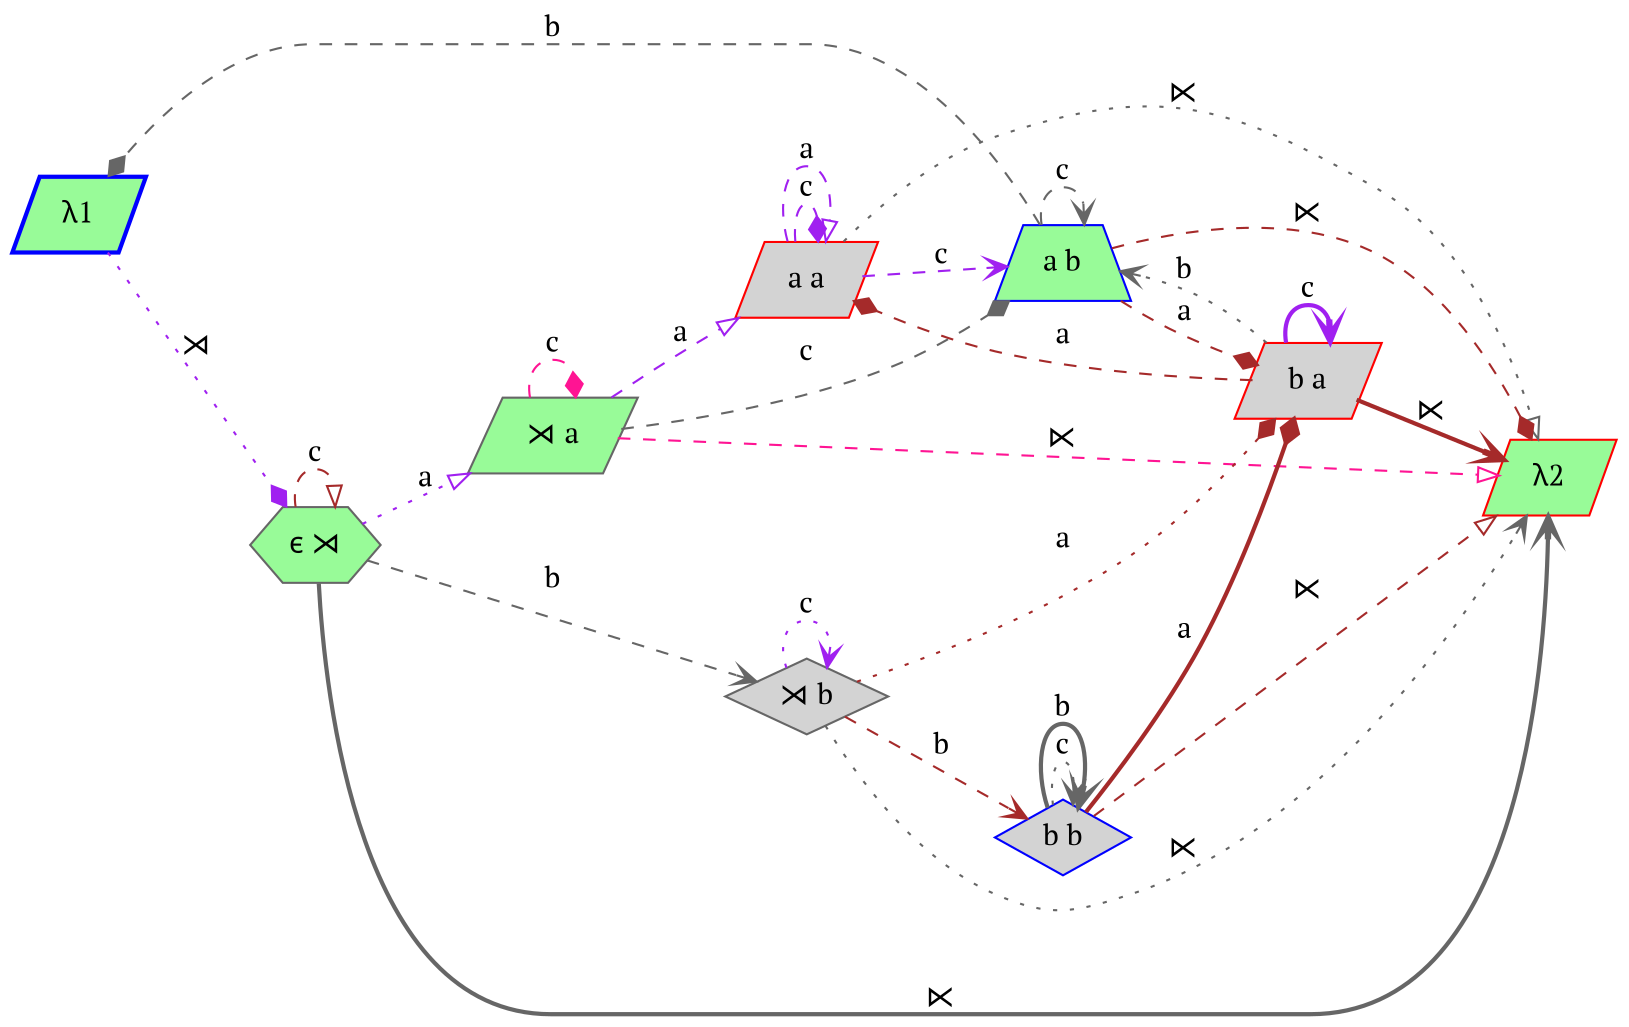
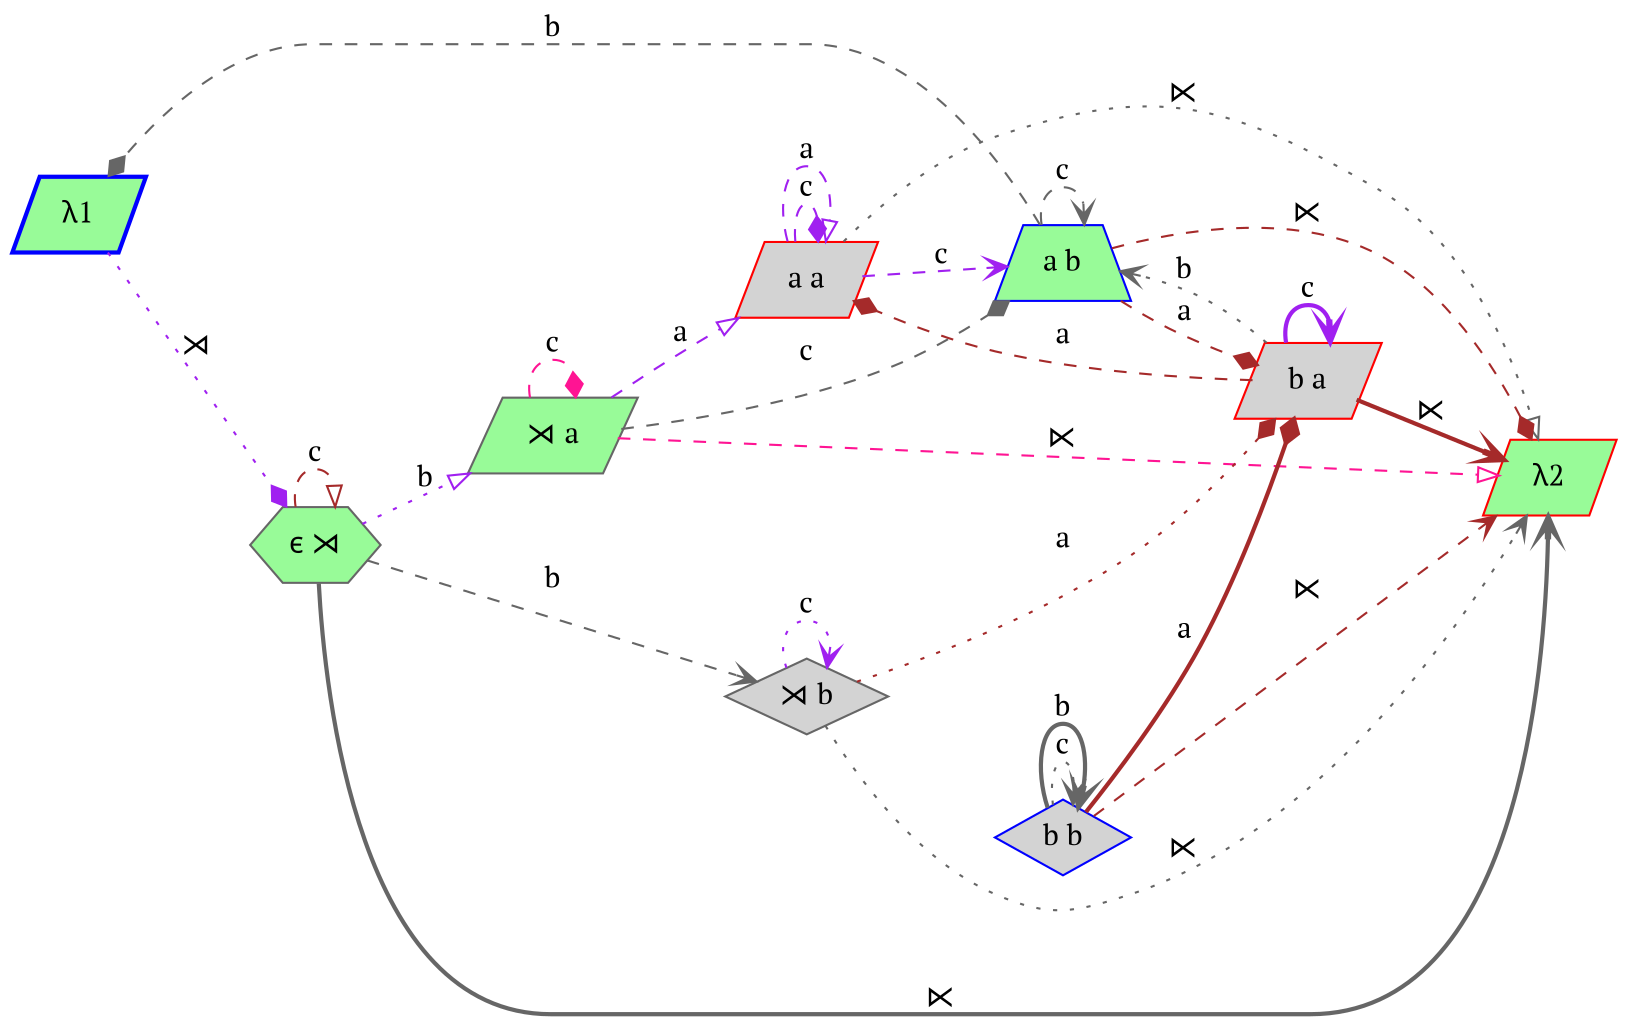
(425, 479) -> (425, 479)
(1287, 672) -> (1287, 672)
(927, 762) -> none
